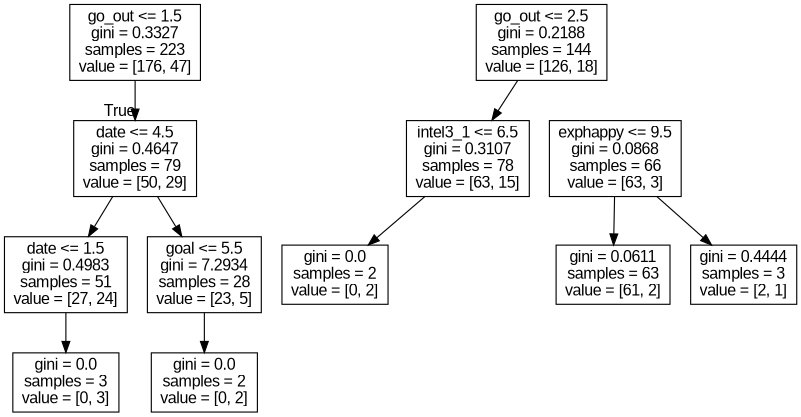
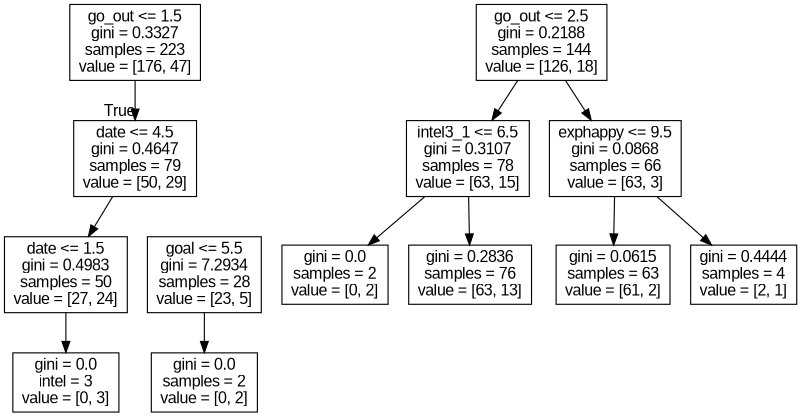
none -> (575, 96)
(167, 212) -> none
(66, 275) -> (66, 275)
none -> (470, 275)
(613, 275) -> (613, 275)
(744, 275) -> (744, 275)
(66, 382) -> (66, 382)
